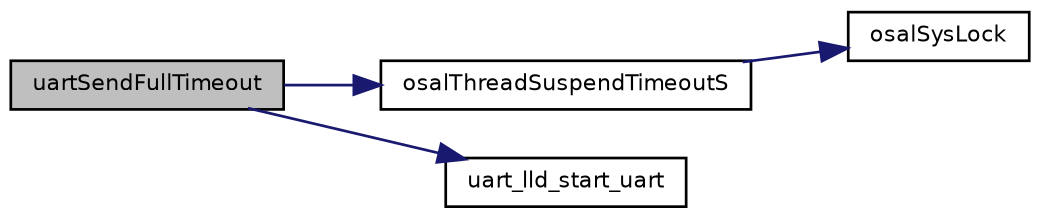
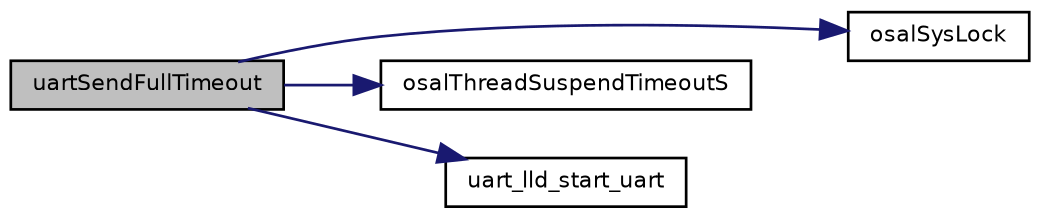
(782, 57) -> (528, 27)
